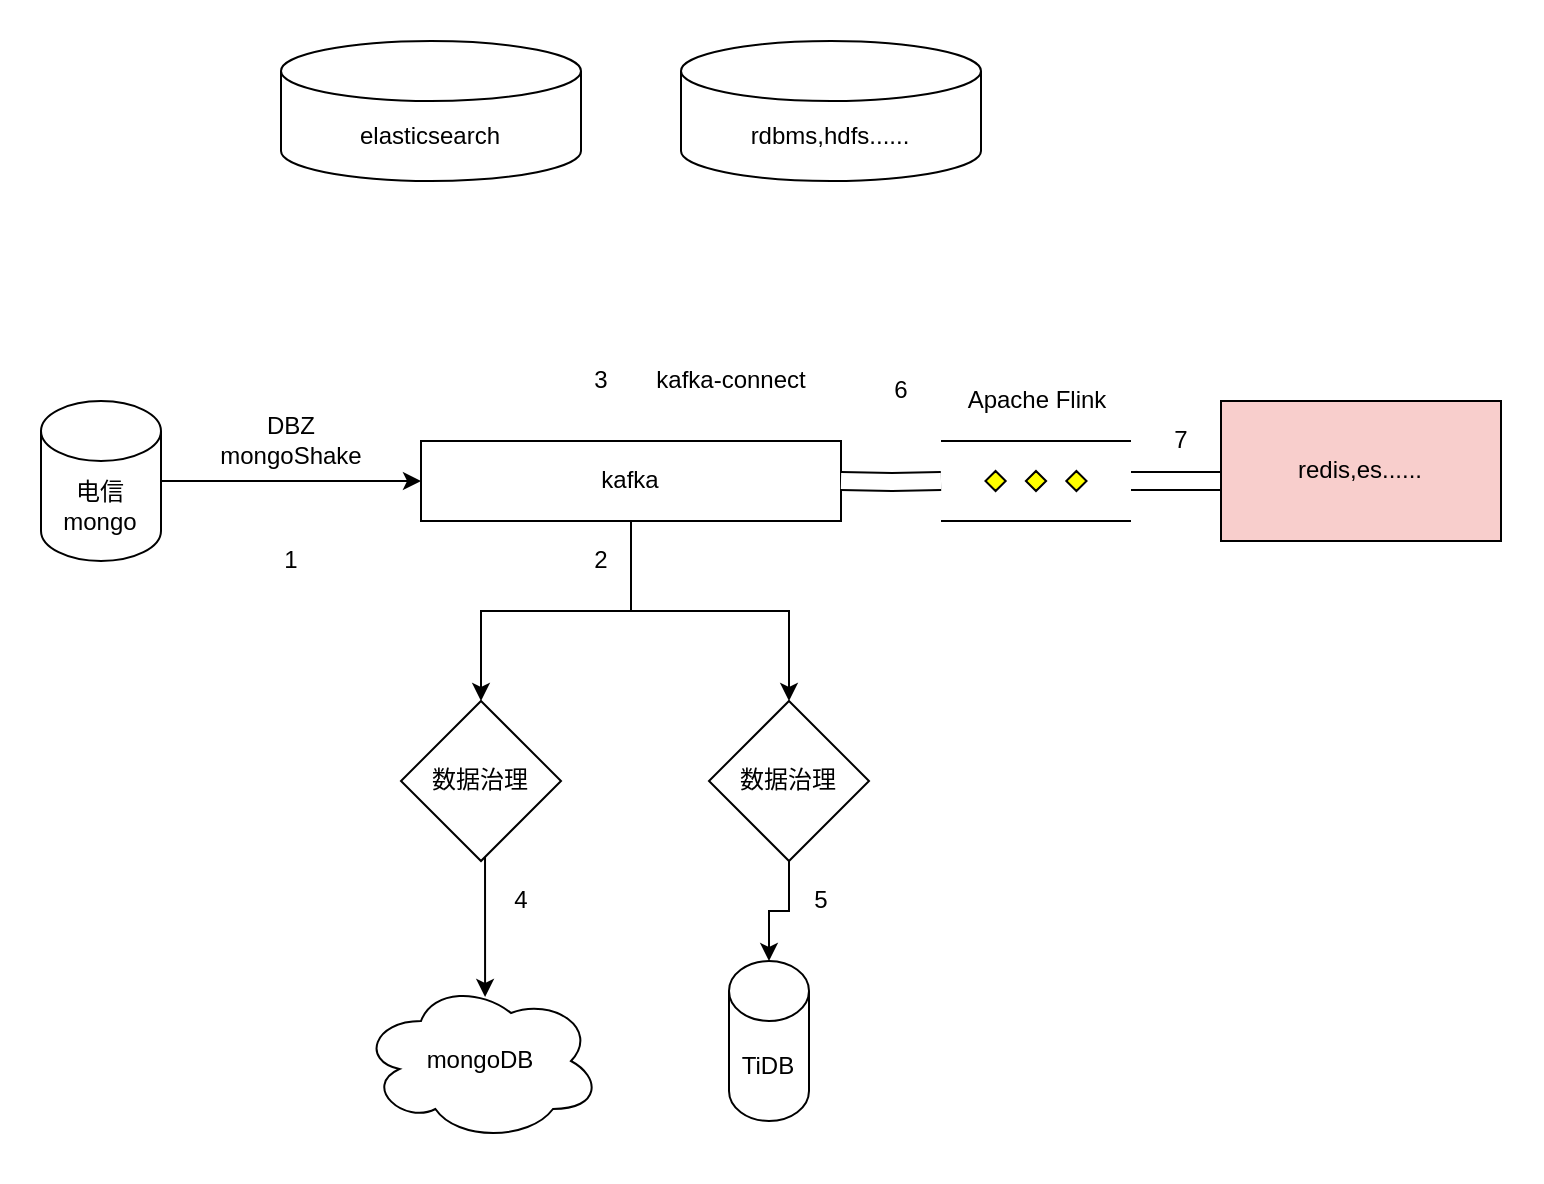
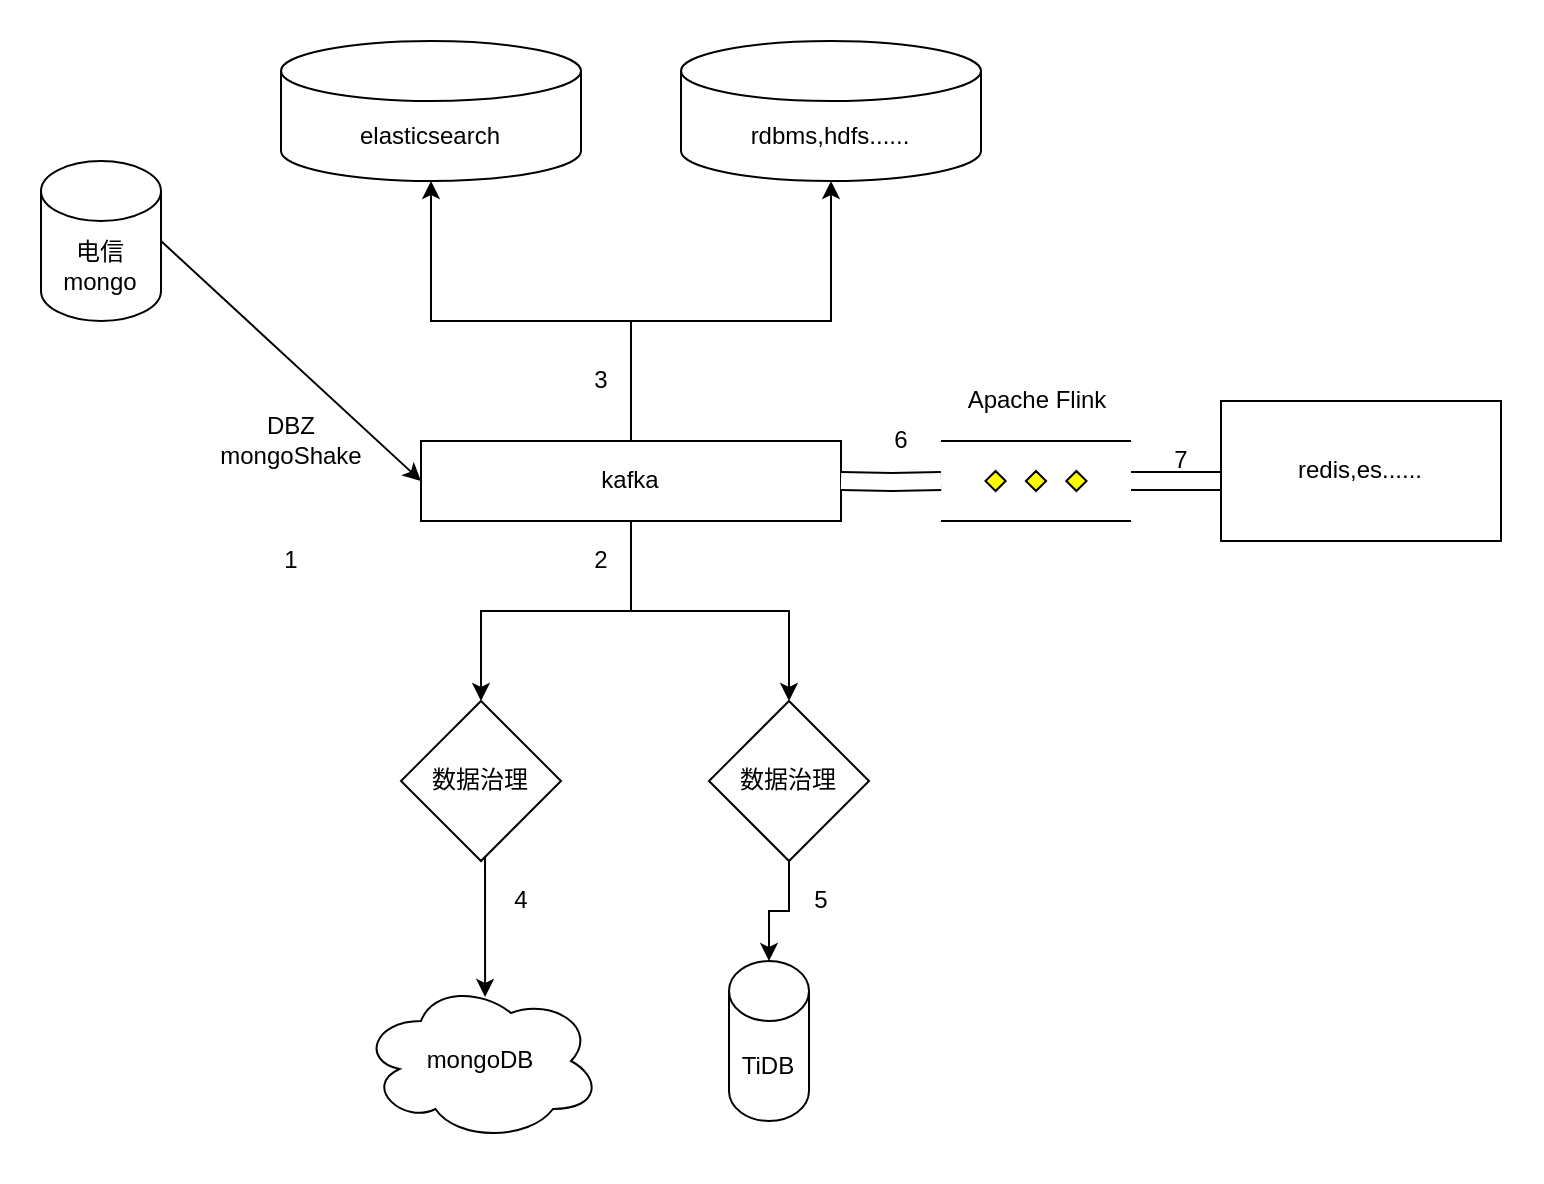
none -> (466, 321)
none -> (796, 321)
(731, 381) -> none
(901, 391) -> (901, 441)
(1181, 441) -> (1181, 461)
(1361, 471) -> (1361, 471)
(101, 481) -> (101, 241)
